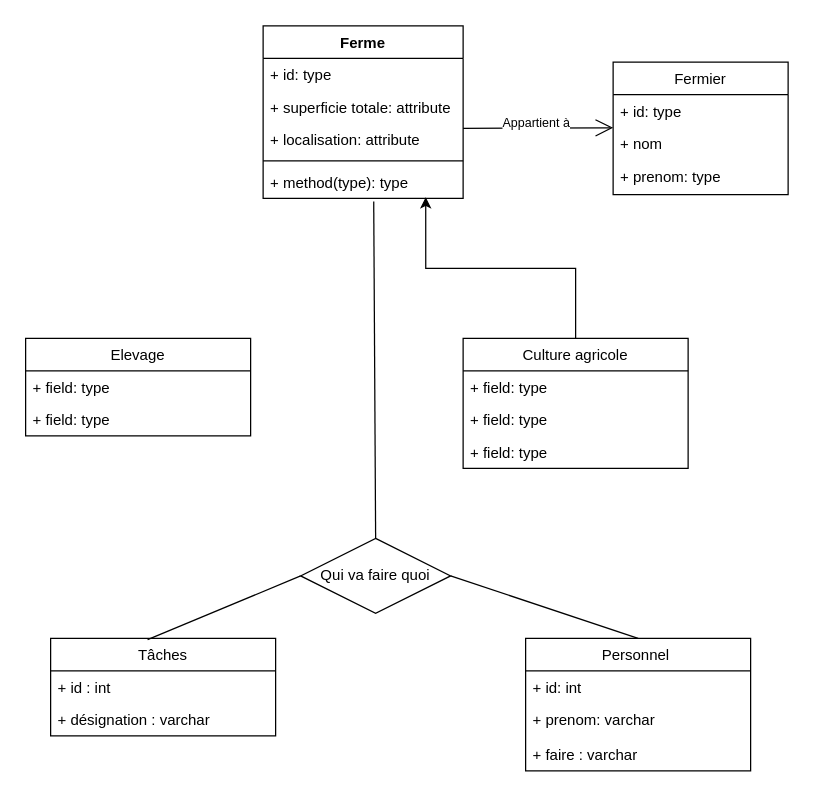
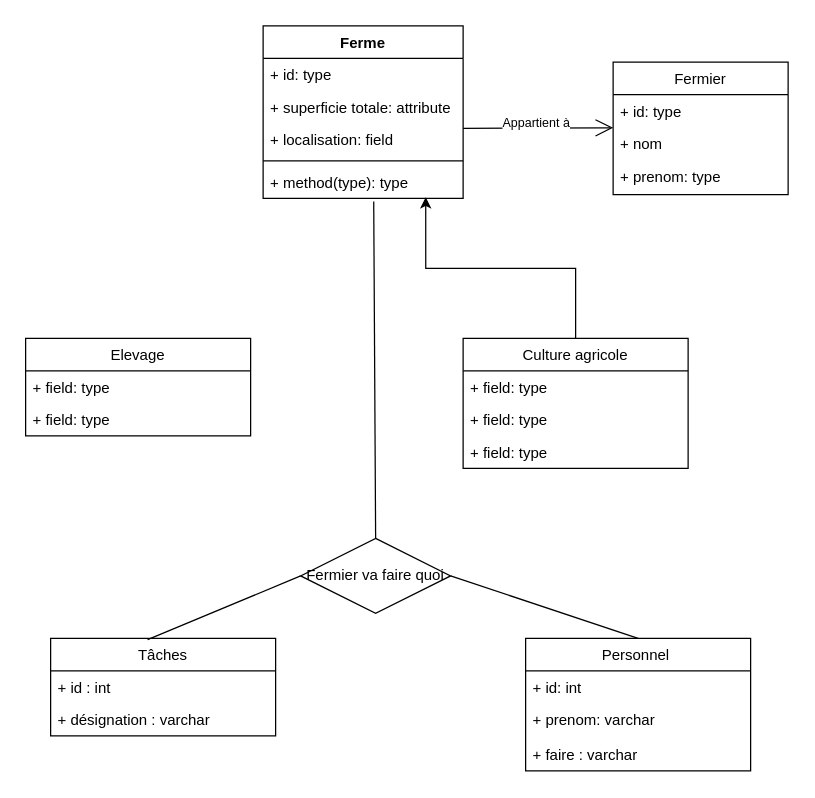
(359, 140) -> (341, 140)
(376, 576) -> (376, 576)
